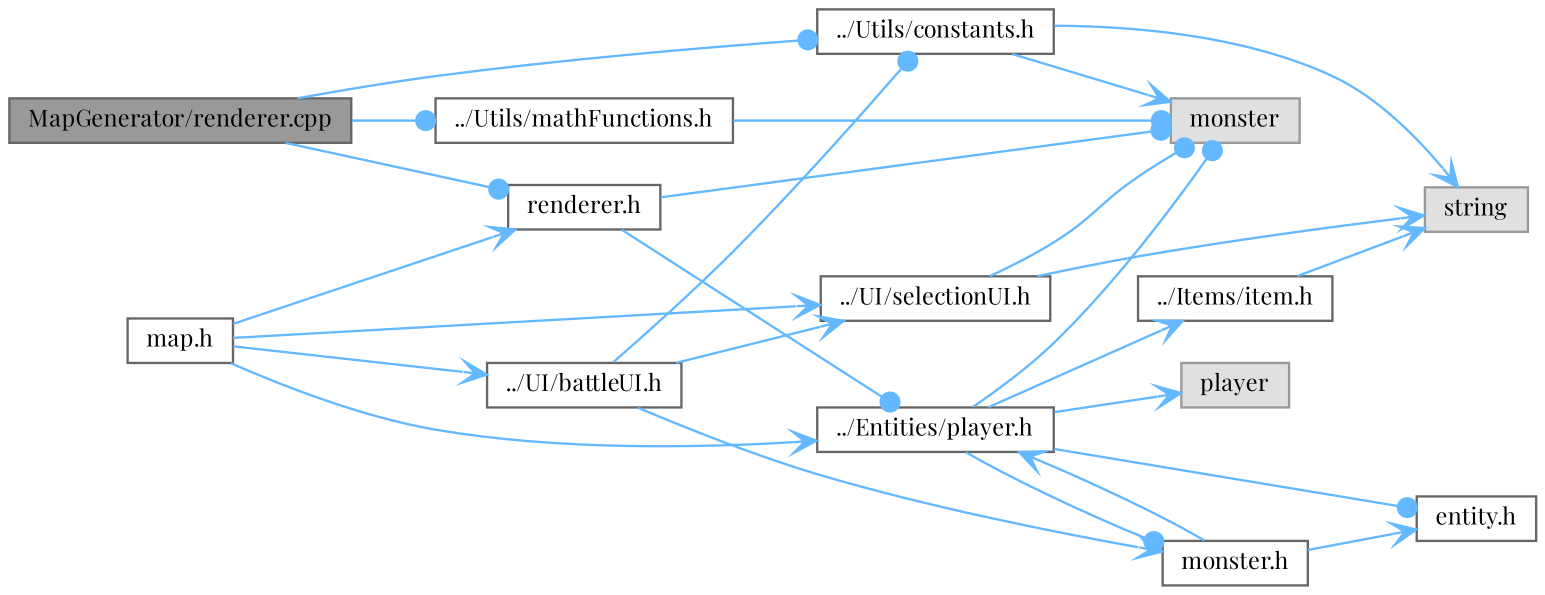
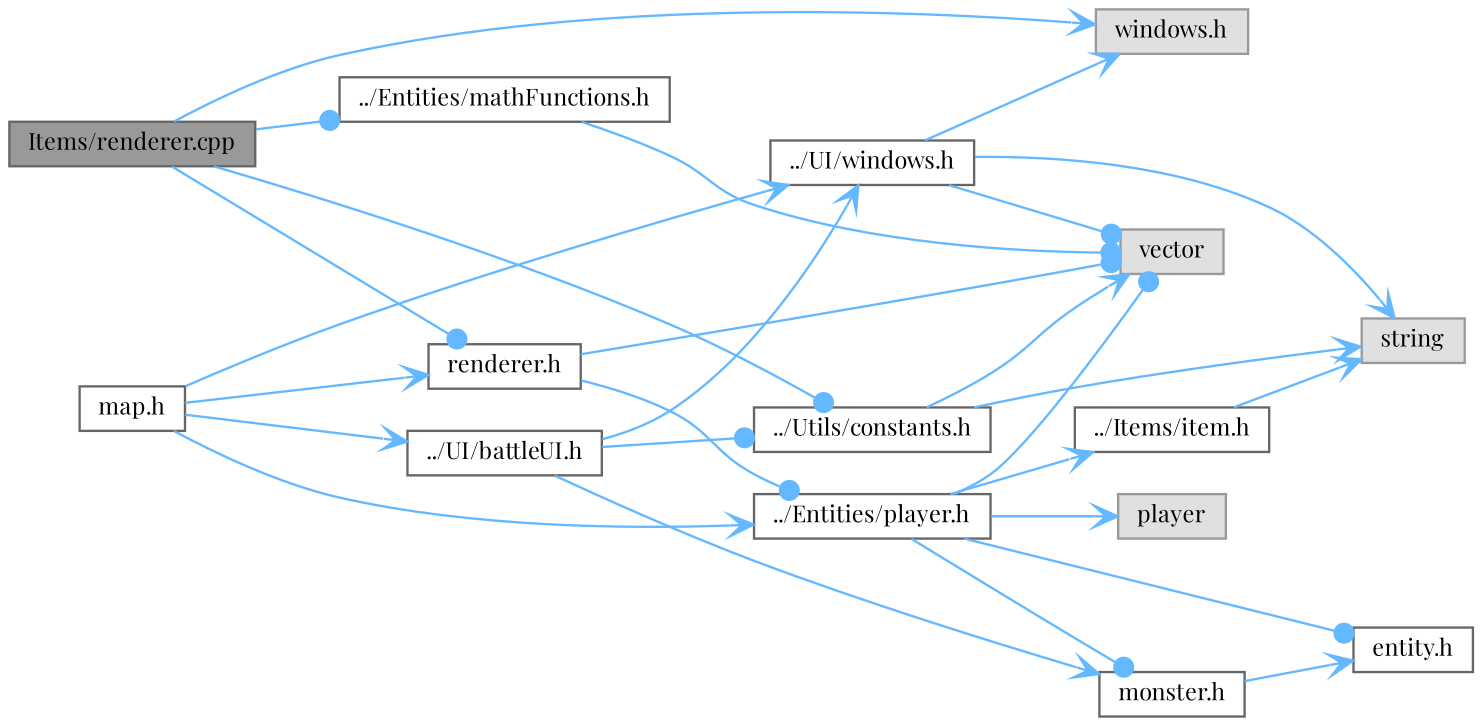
none -> (1172, 32)
(180, 121) -> (132, 144)
(584, 121) -> (505, 100)
(1235, 121) -> (1172, 252)
(935, 299) -> (872, 163)
(1124, 499) -> none
